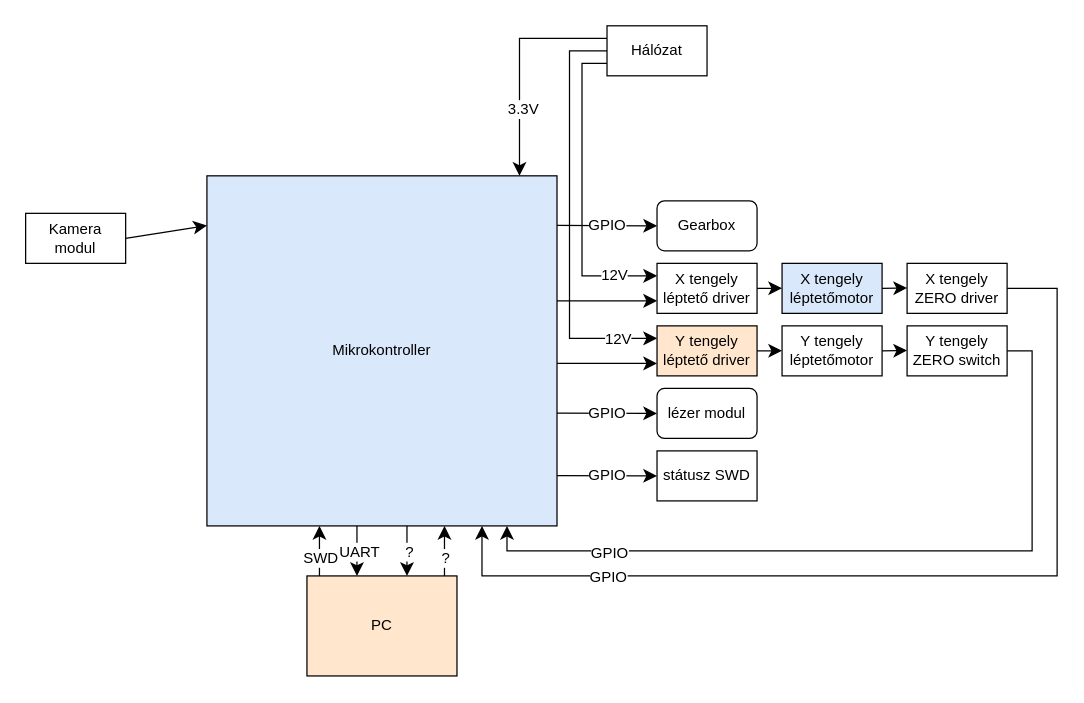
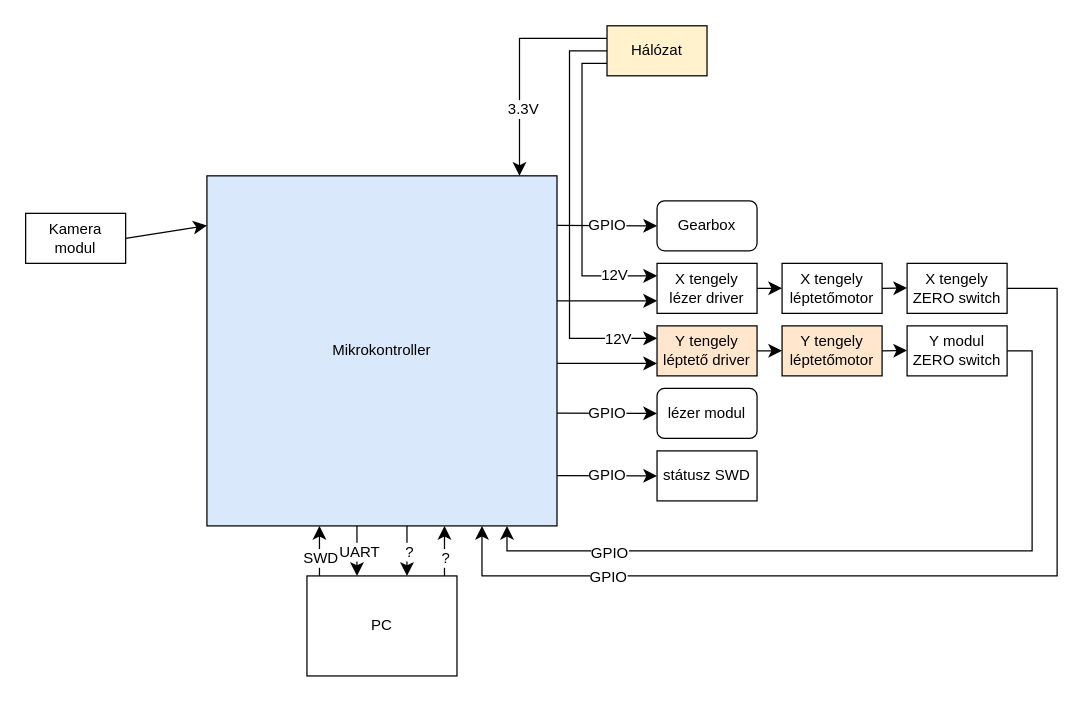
(657, 51) -> (657, 51)
(707, 288) -> (707, 288)
(832, 288) -> (832, 288)
(957, 288) -> (957, 288)
(832, 351) -> (832, 351)
(957, 351) -> (957, 351)
(382, 626) -> (382, 626)
